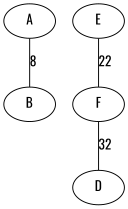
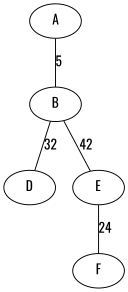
(33, 63) -> (59, 63)
(105, 63) -> (105, 229)
none -> (77, 146)
(99, 146) -> (43, 146)
